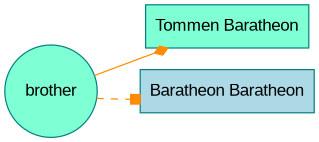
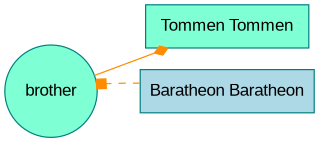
(227, 26) -> (227, 26)
(112, 99) -> (124, 83)
